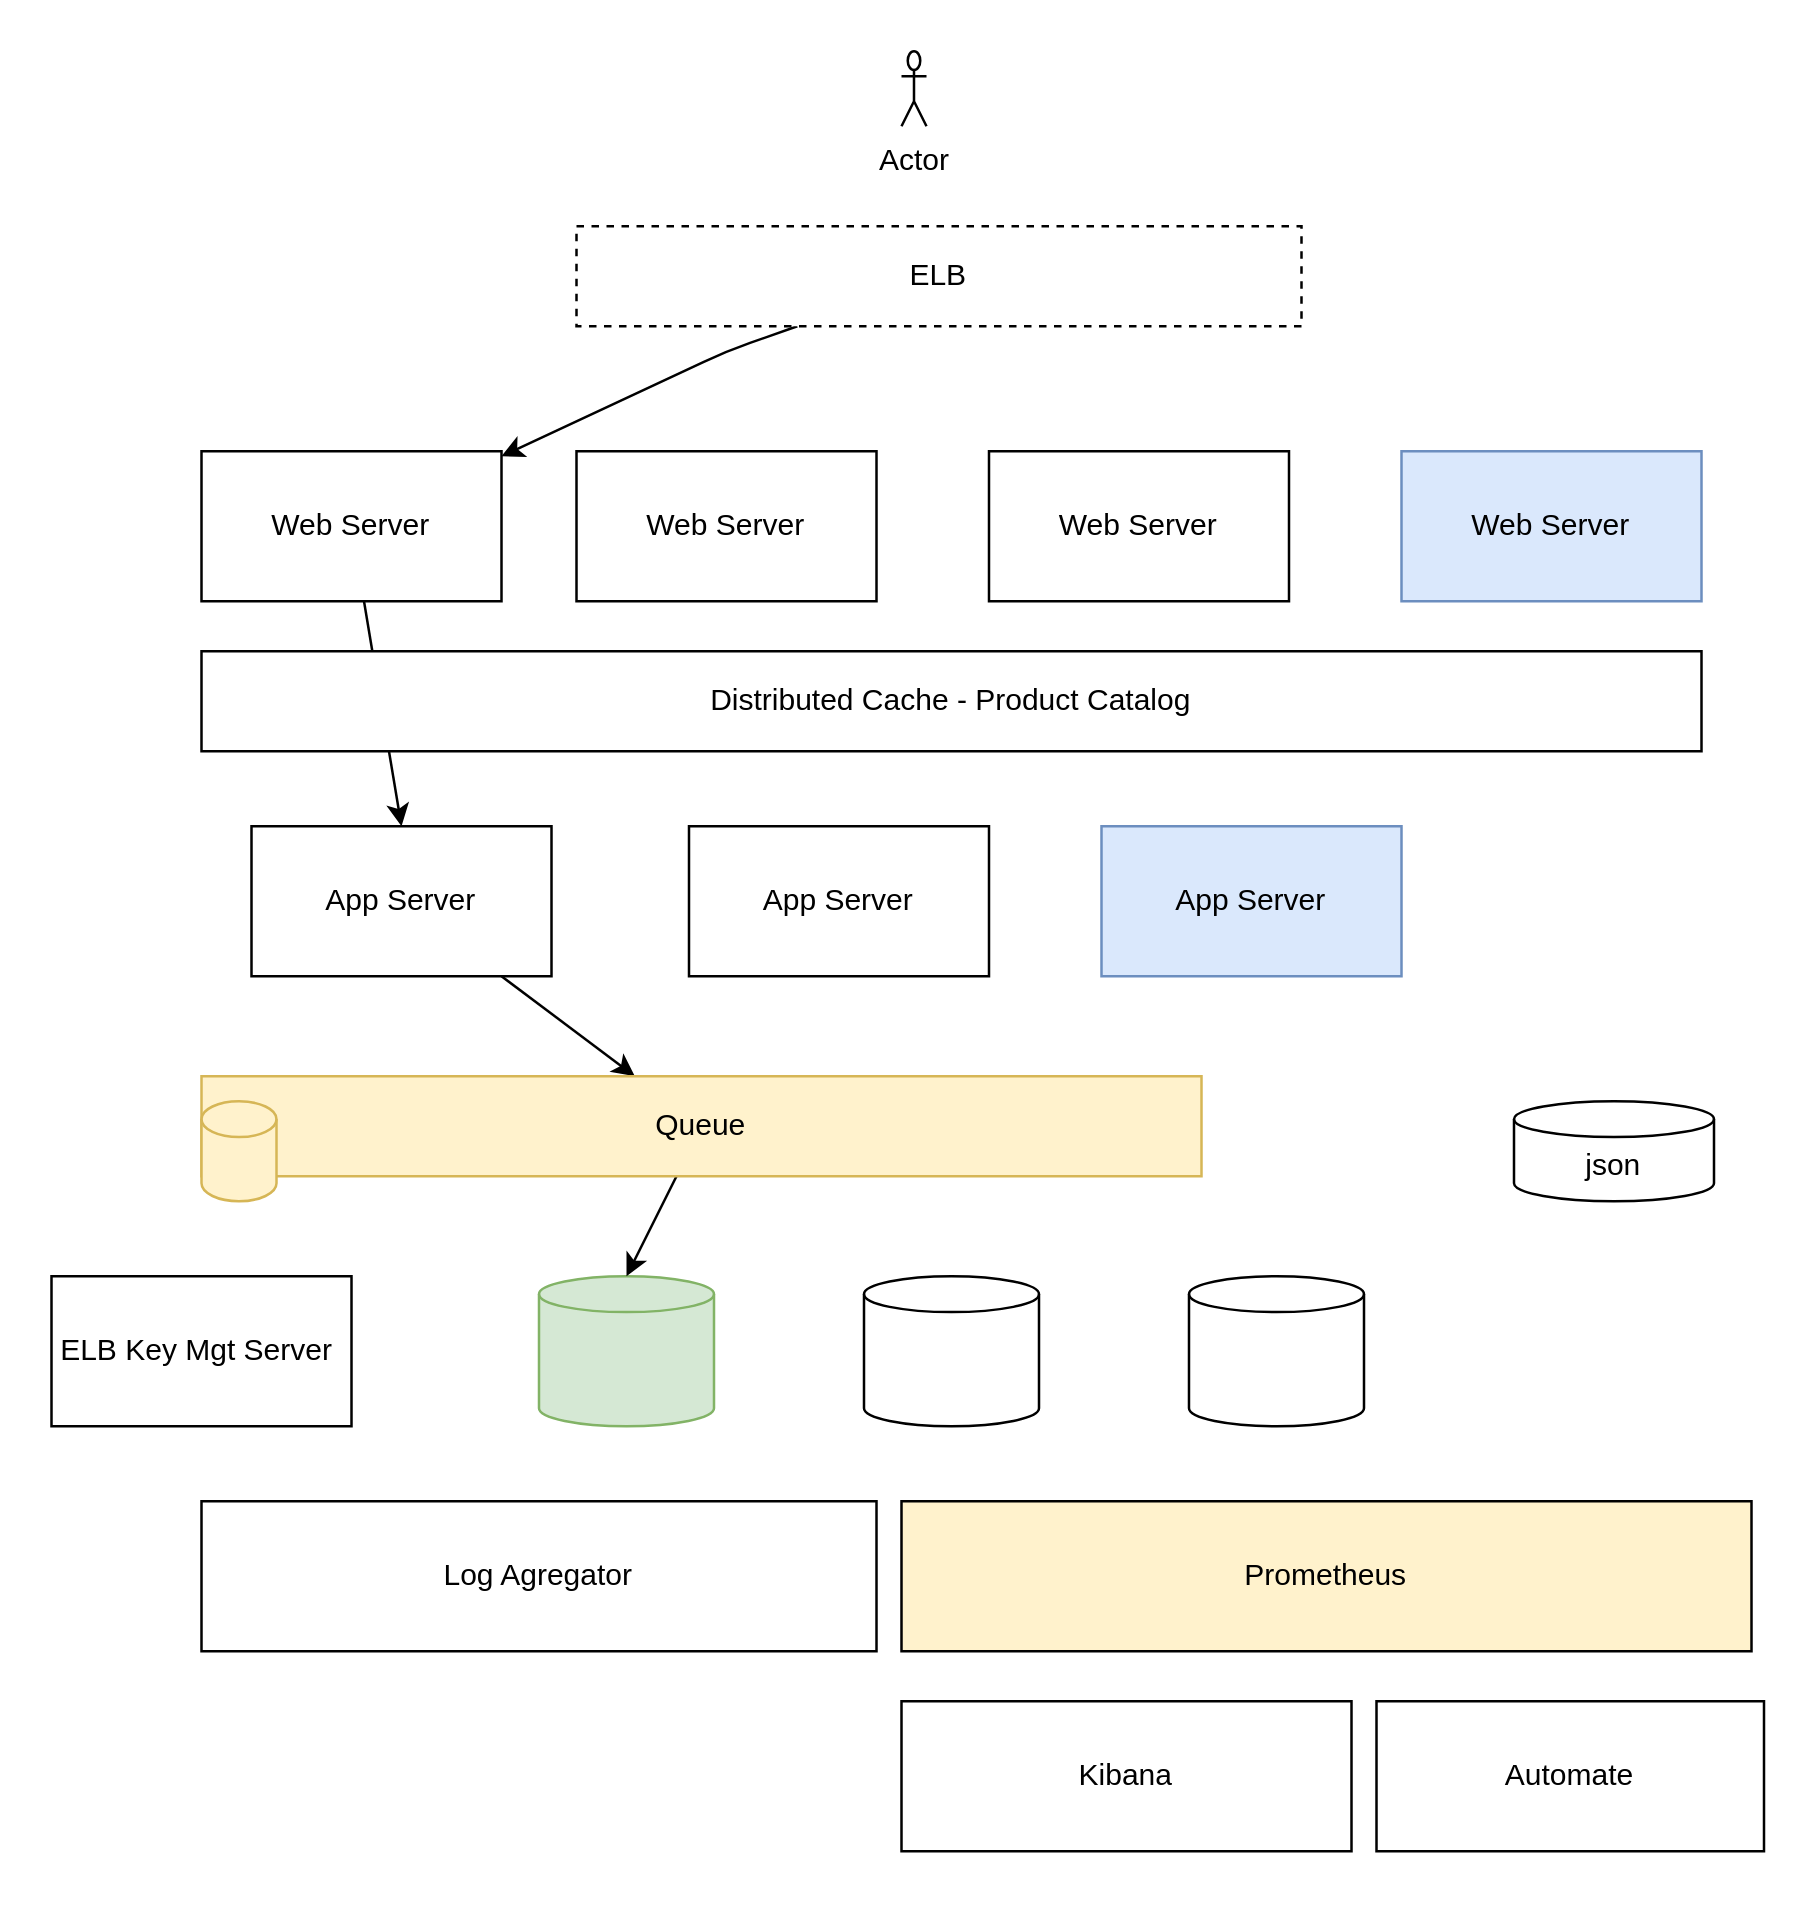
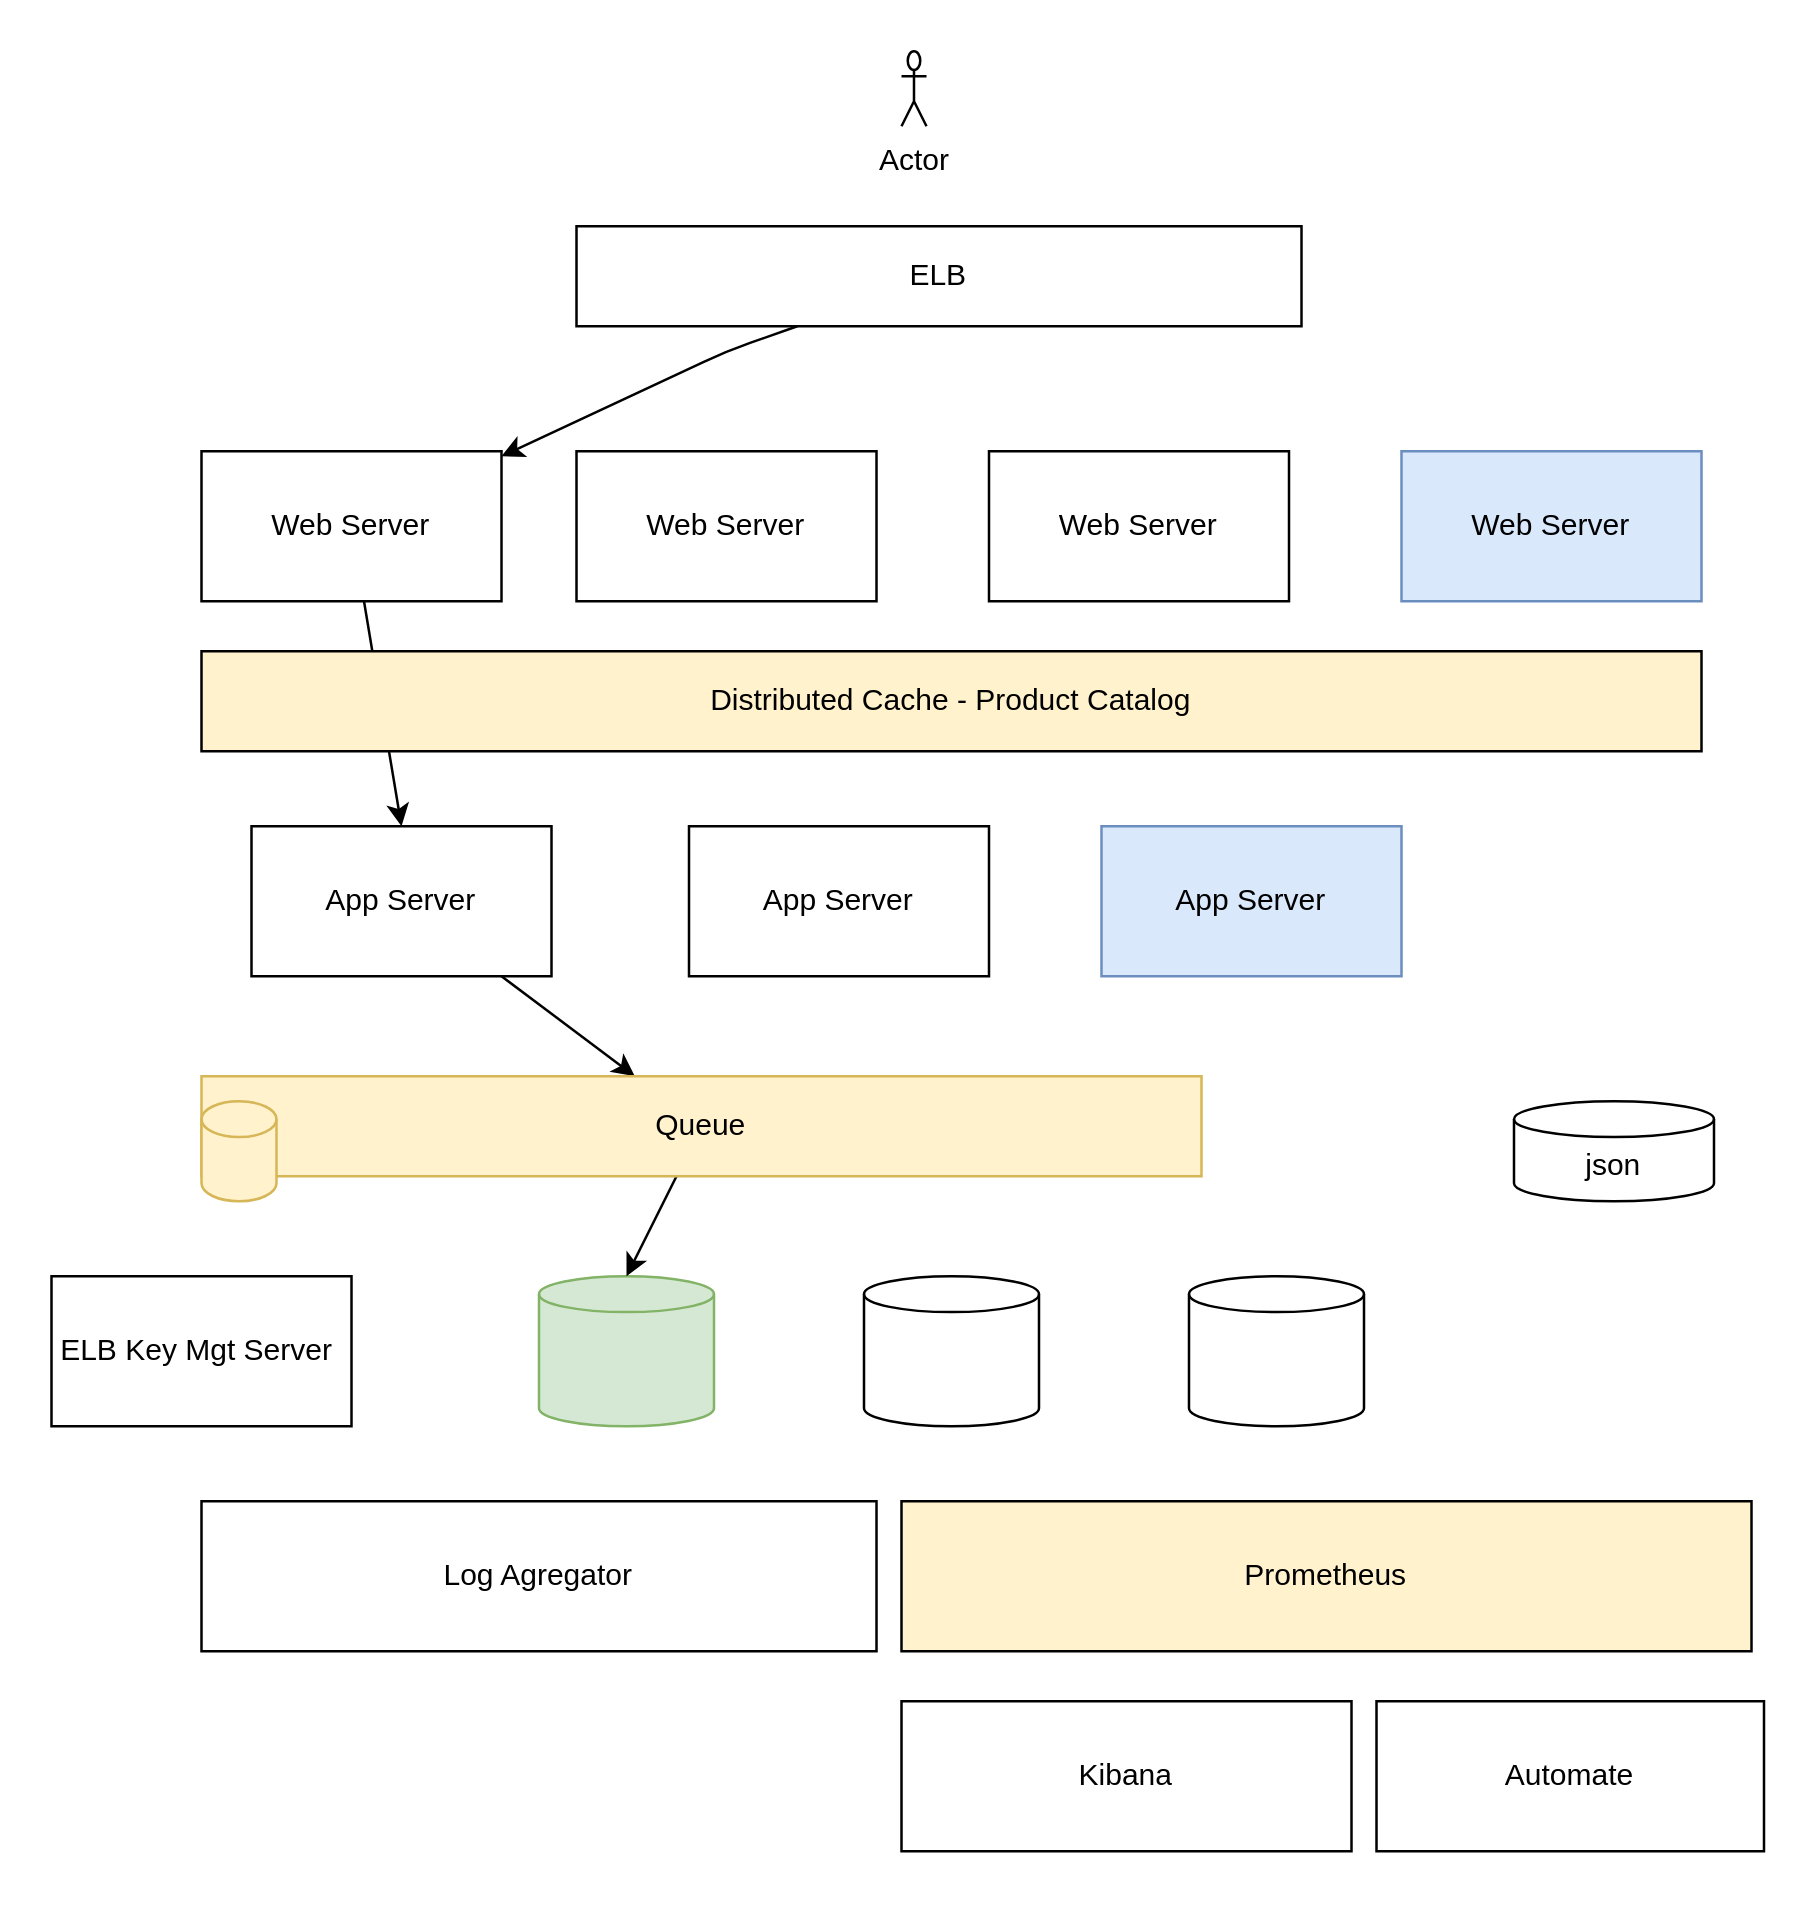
(939, 276) -> (939, 276)
(951, 701) -> (951, 701)
